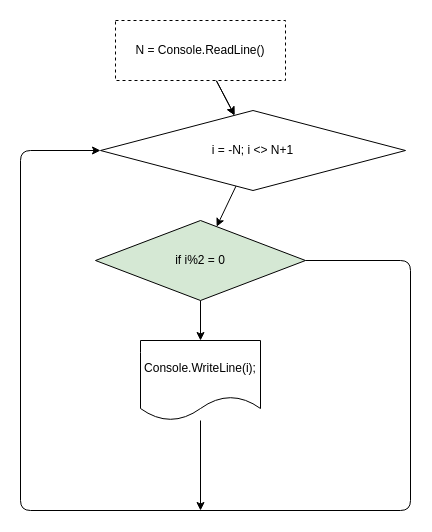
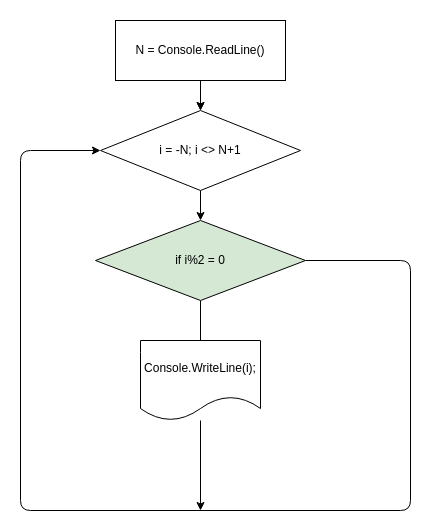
(201, 51) -> (201, 51)
(253, 151) -> (201, 151)
(201, 332) -> (201, 335)
